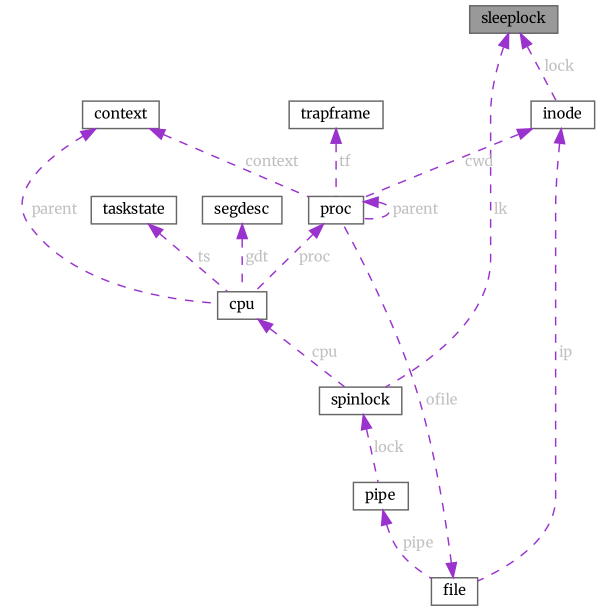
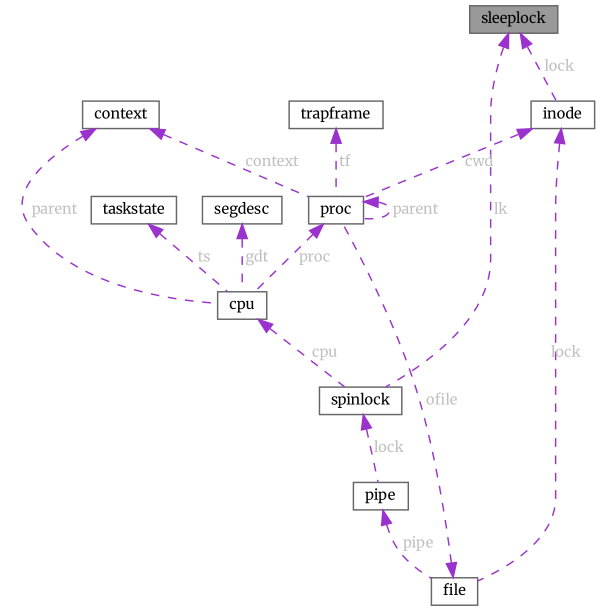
(564, 353) -> (564, 353)
